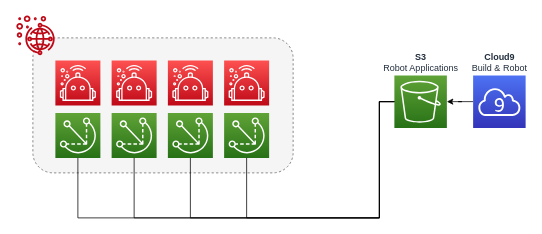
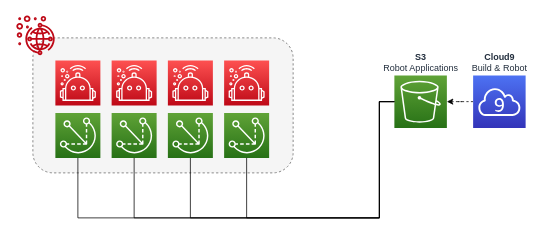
(459, 102) -> (459, 102)
